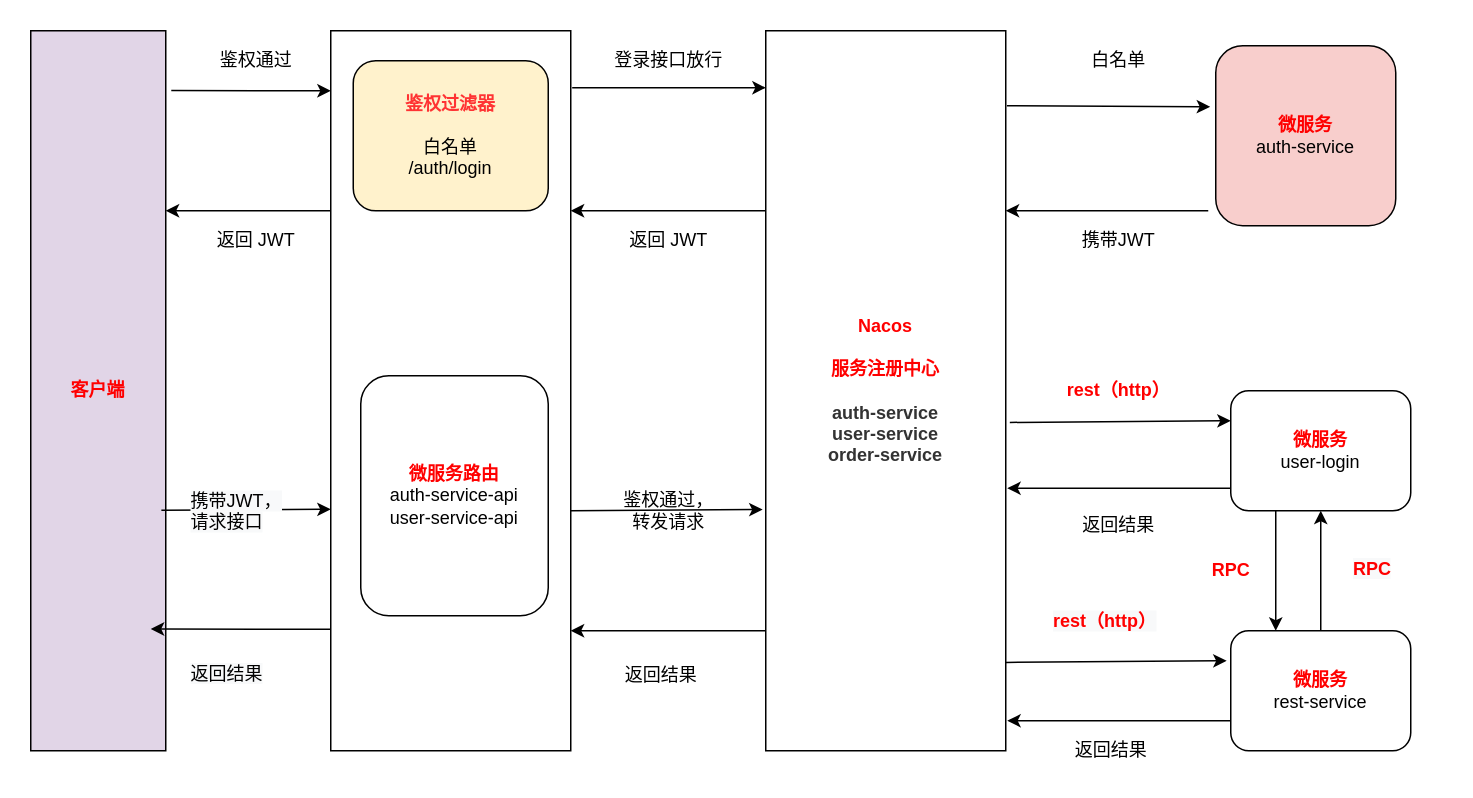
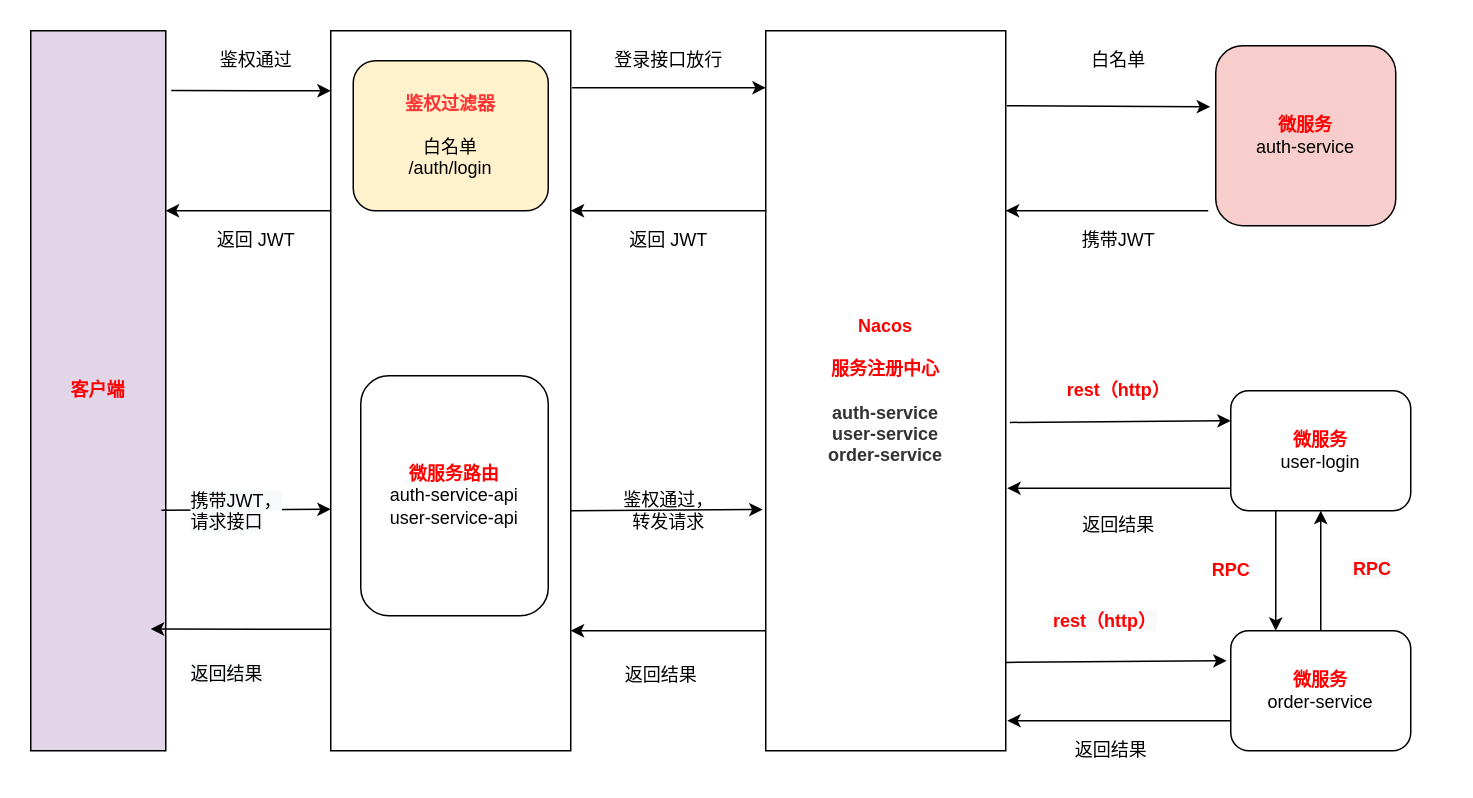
(1321, 691) -> (1321, 691)
